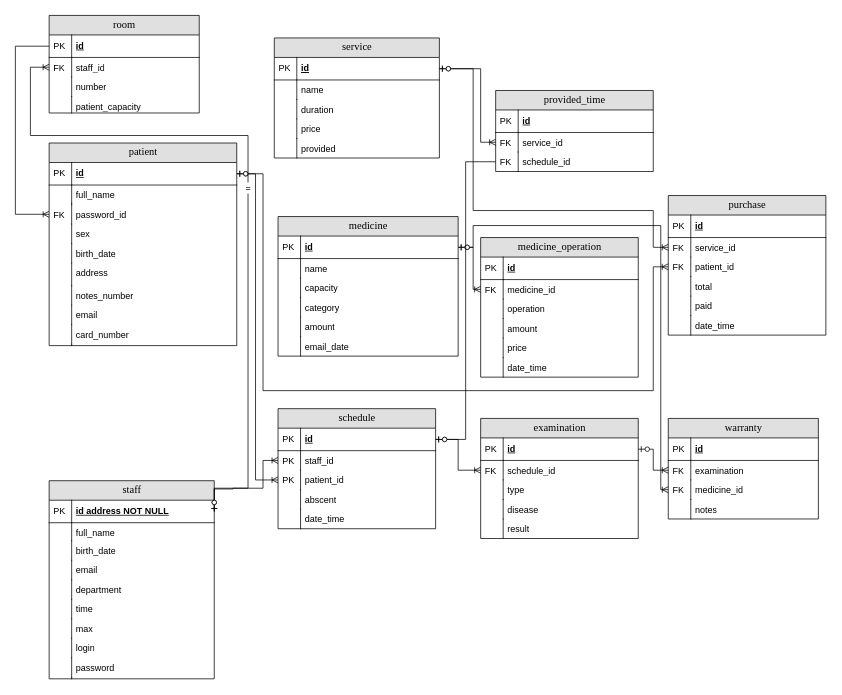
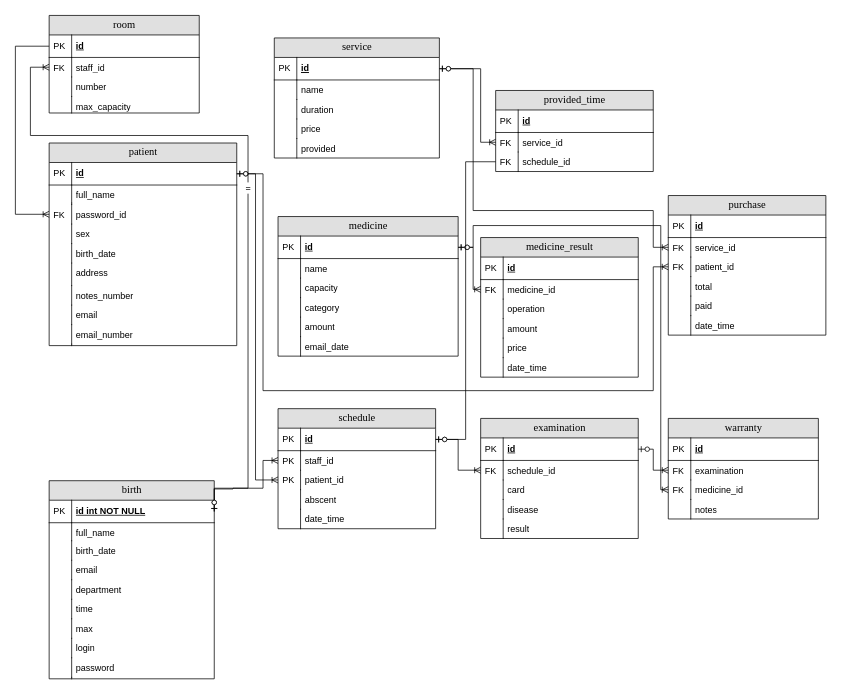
(114, 107) -> (105, 107)
(560, 247) -> (560, 247)
(104, 335) -> (104, 335)
(132, 490) -> (132, 490)
(517, 490) -> (517, 490)
(119, 511) -> (108, 511)
